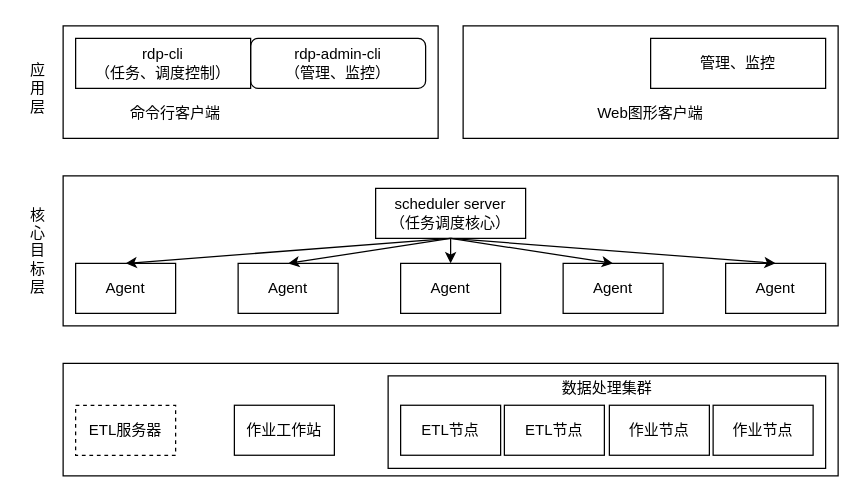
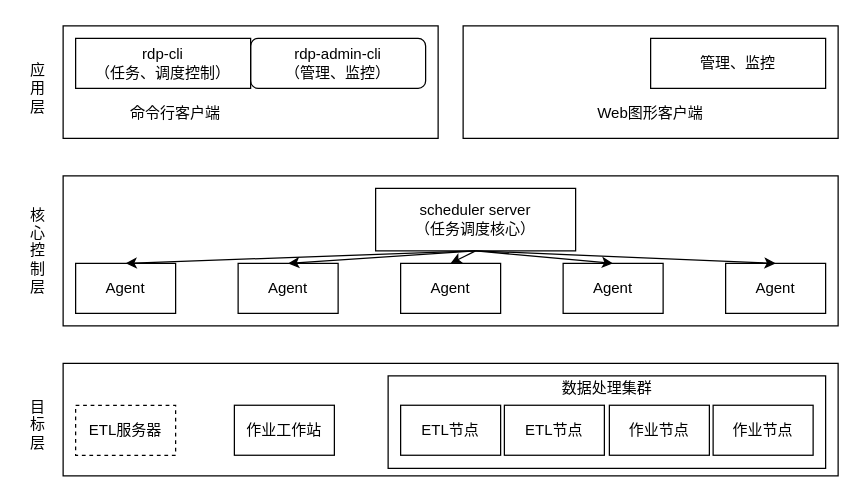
(451, 213) -> (476, 219)
(38, 251) -> (38, 251)
none -> (38, 424)
